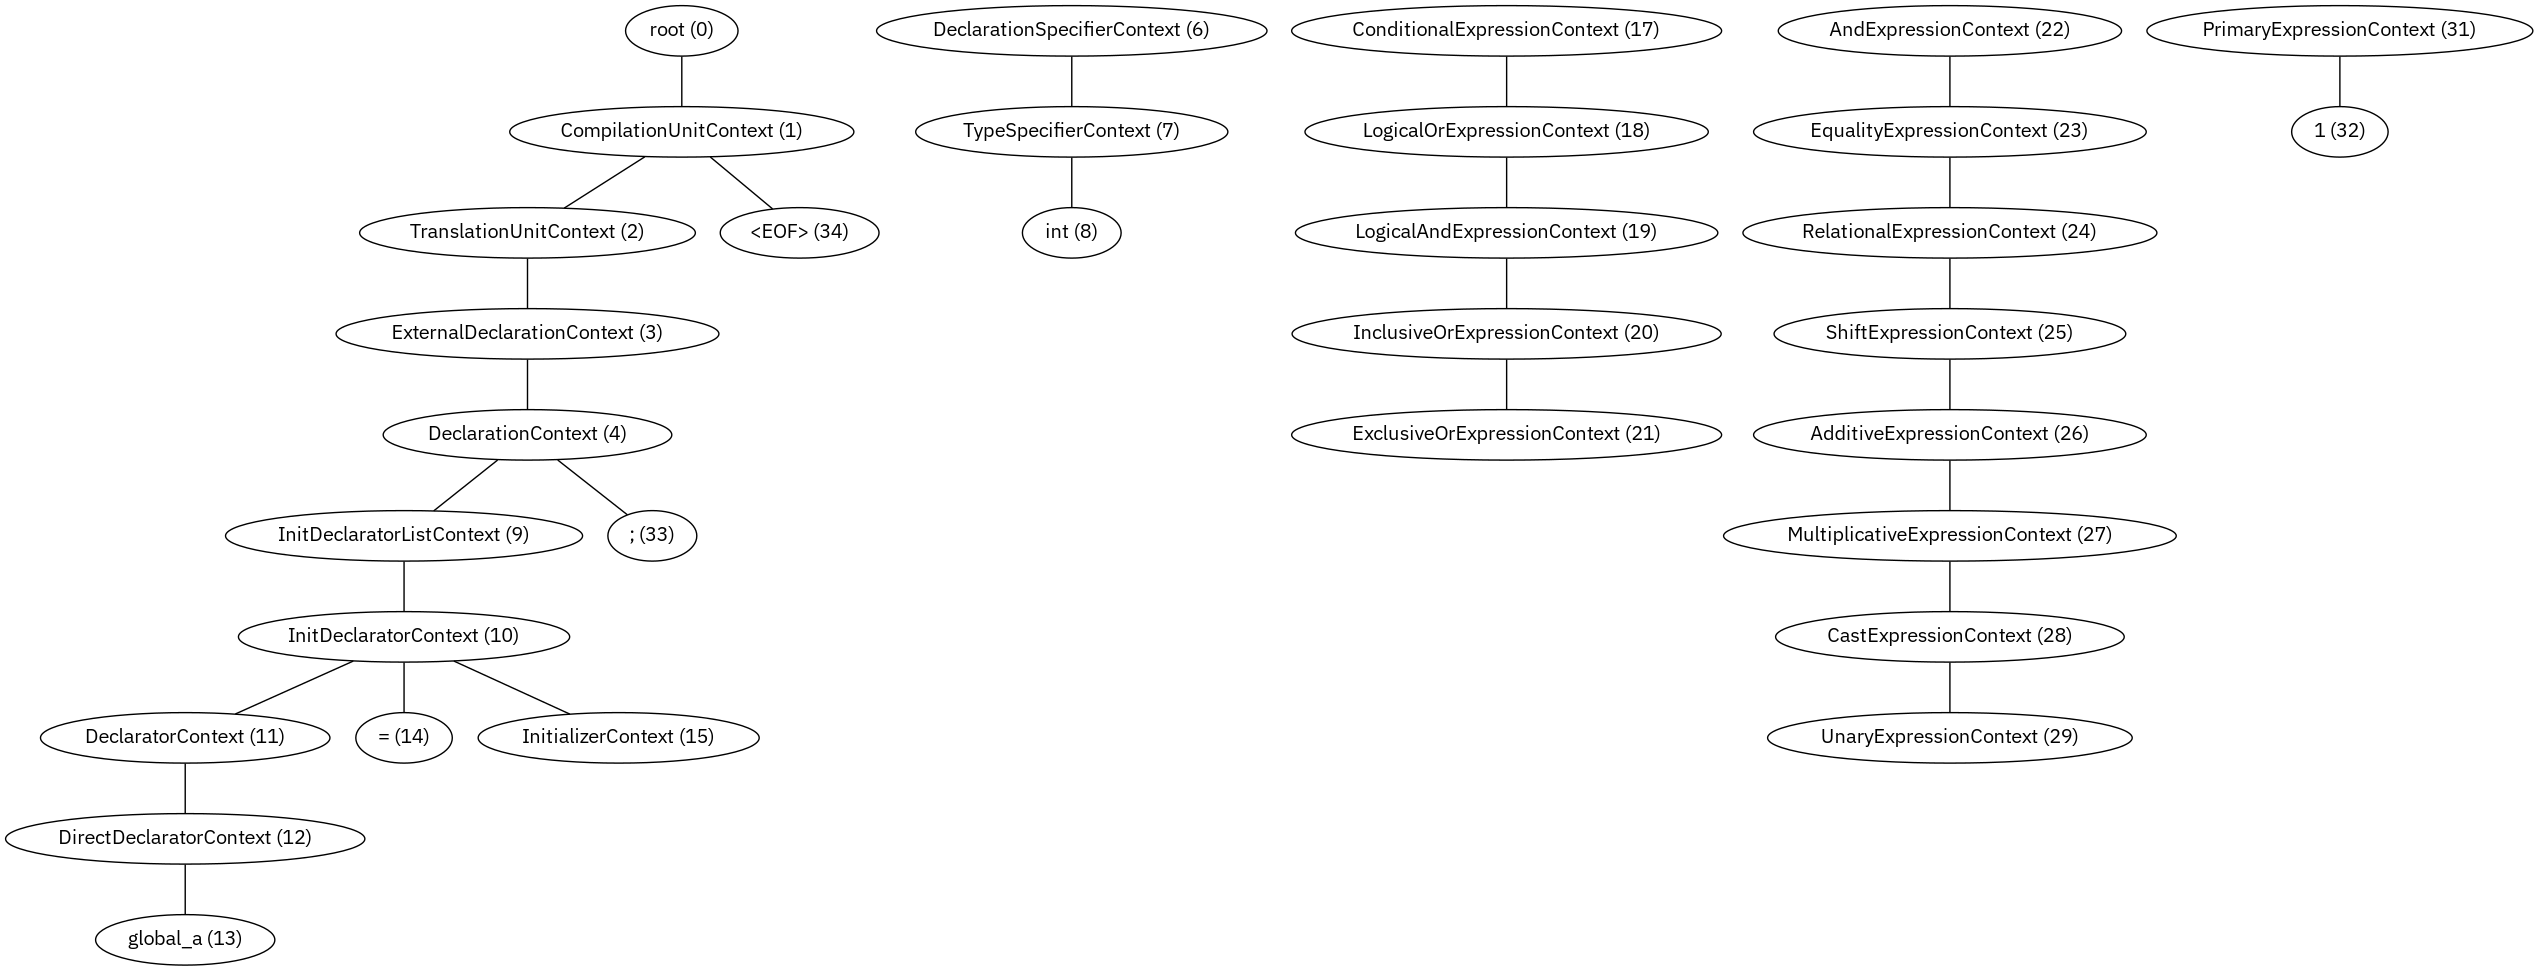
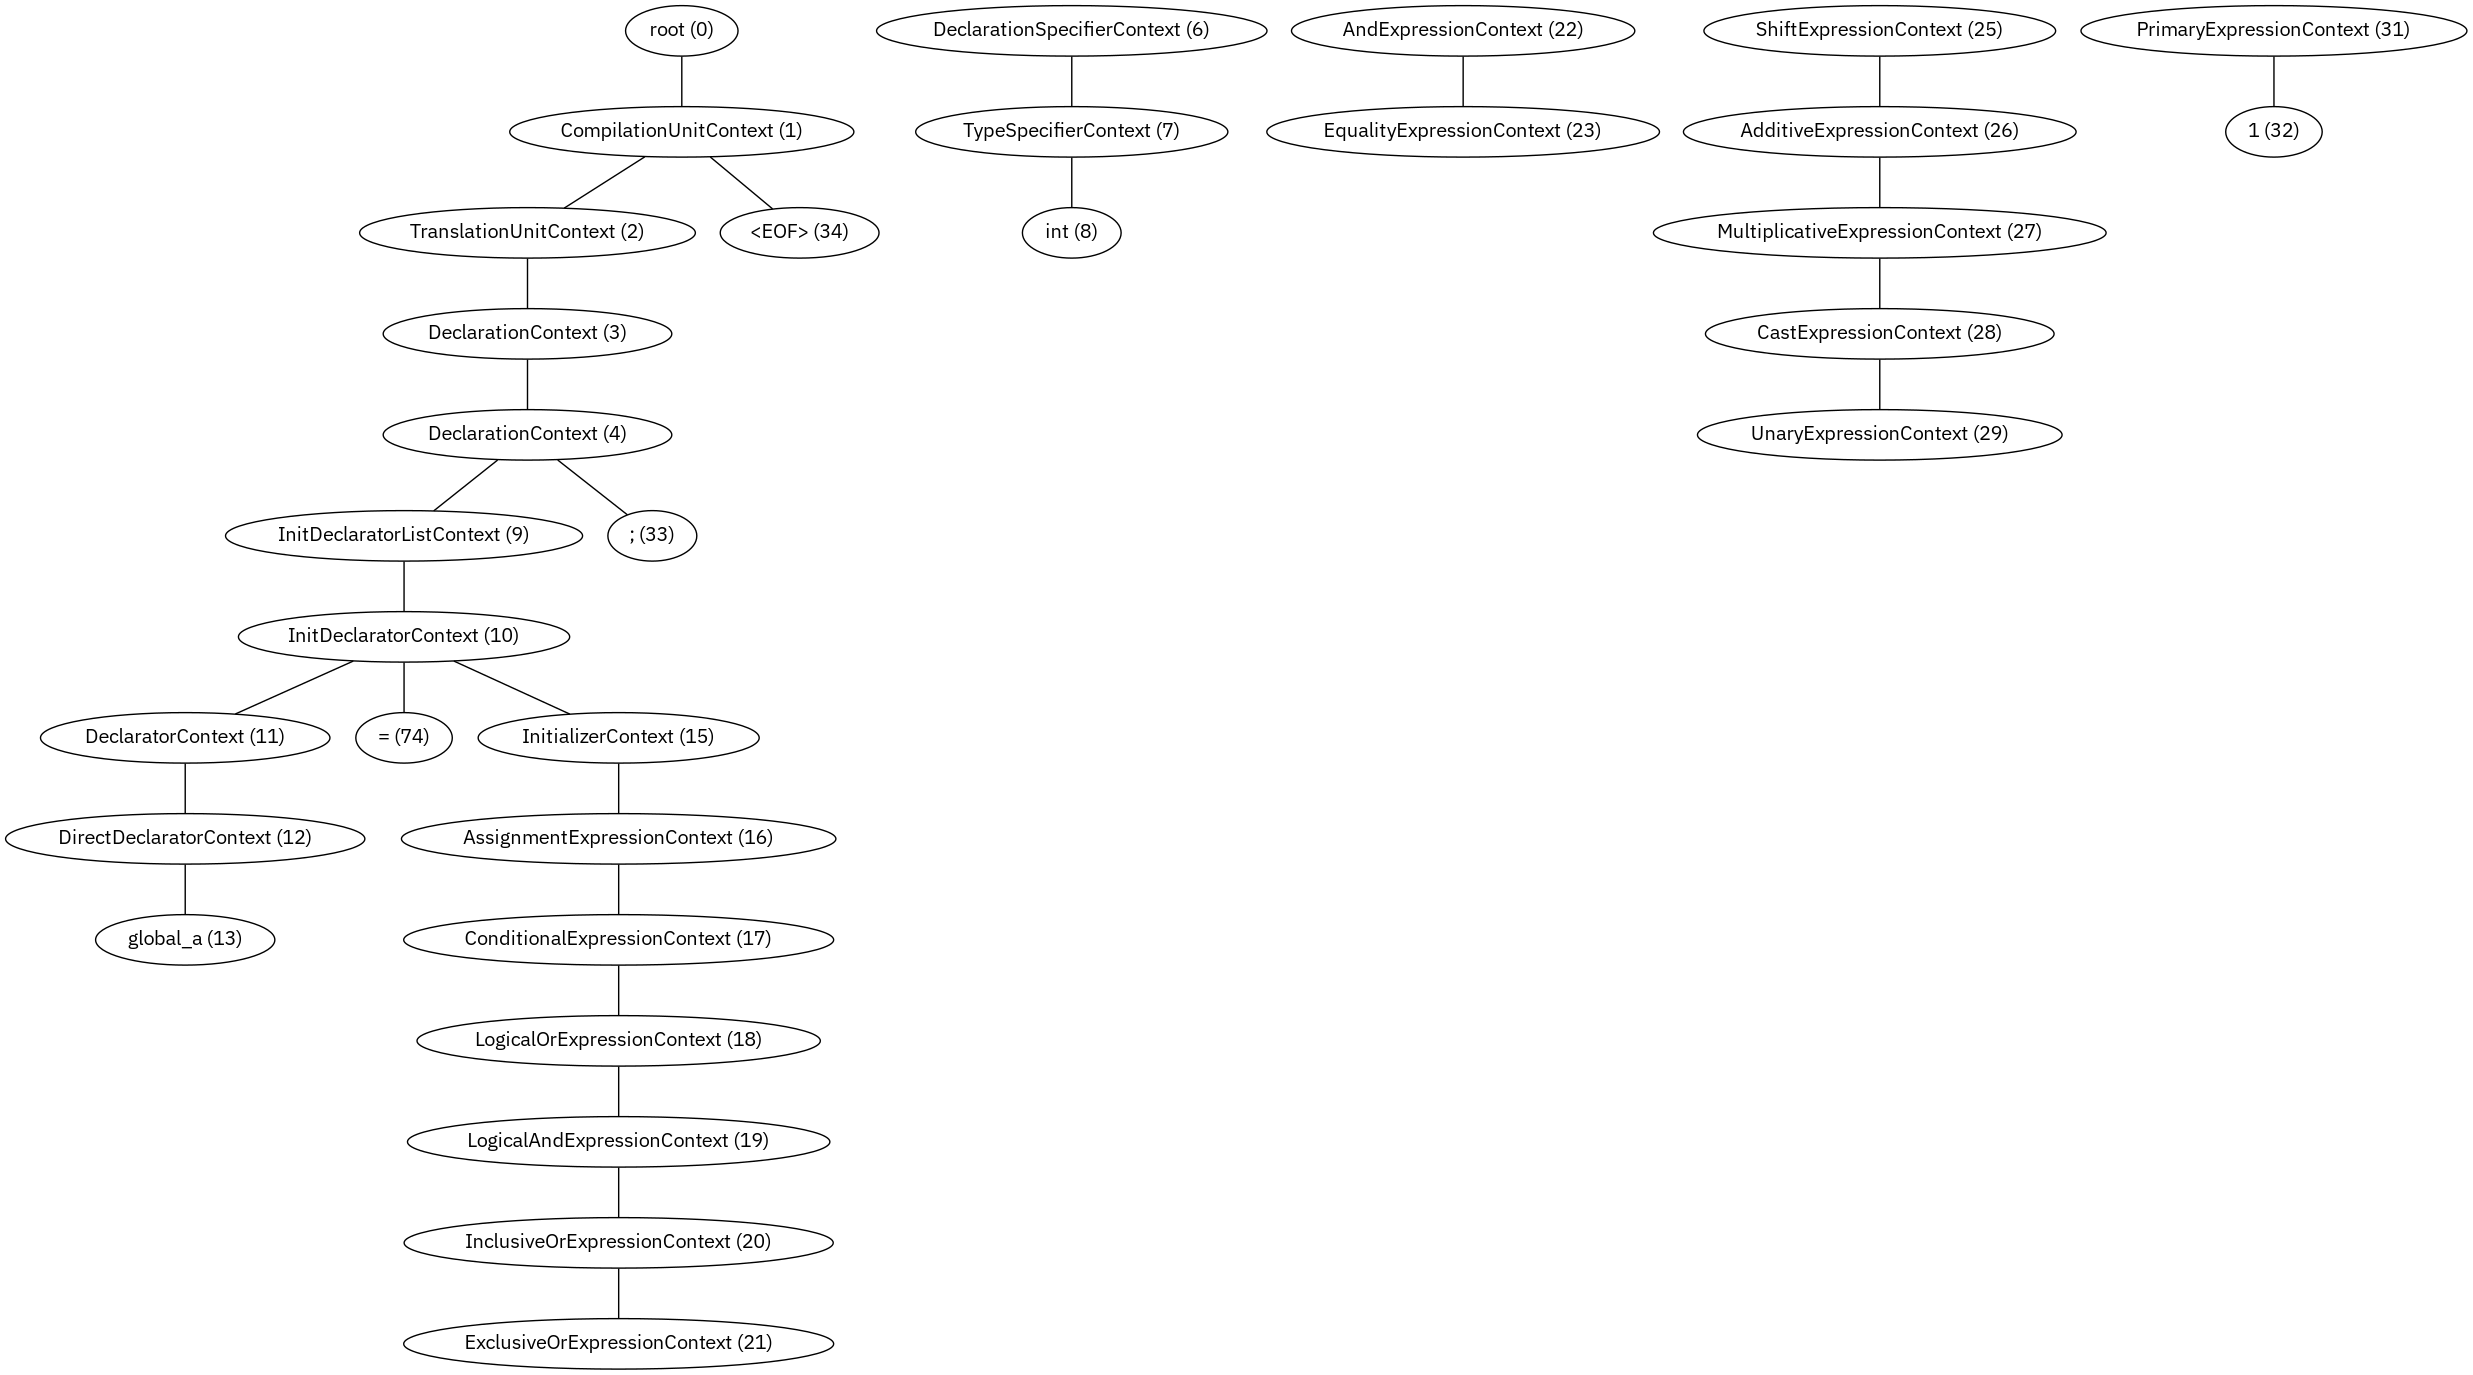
(1950, 233) -> none
(528, 334) -> (528, 334)
(404, 738) -> (404, 738)
none -> (619, 839)
